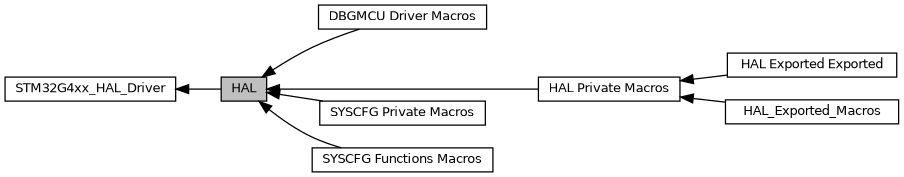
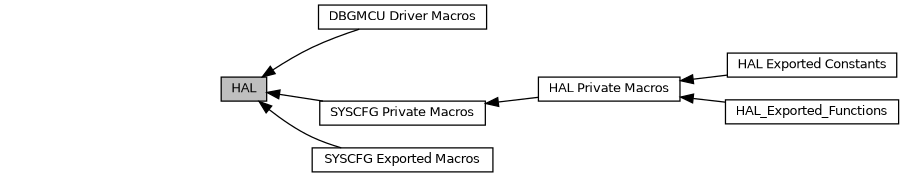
(812, 65) -> (812, 65)
(90, 89) -> none
(409, 89) -> (518, 100)
(812, 112) -> (812, 112)
(403, 160) -> (403, 160)
